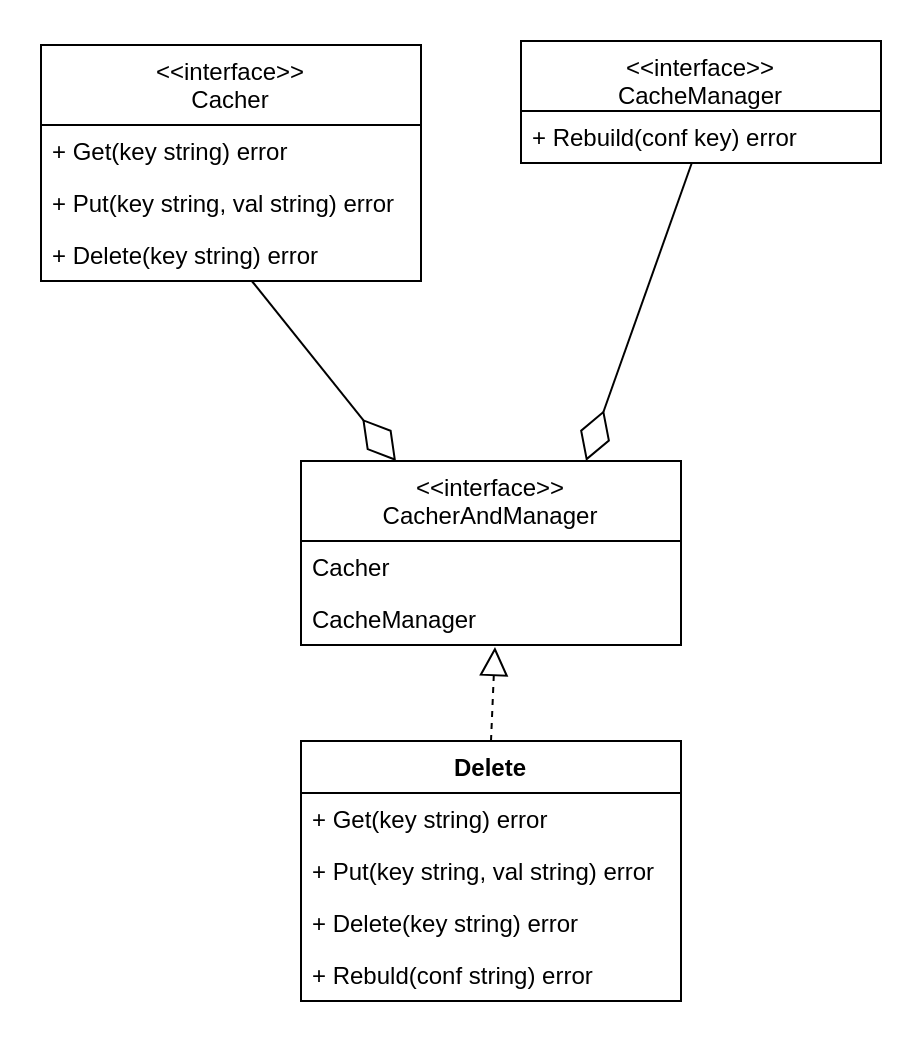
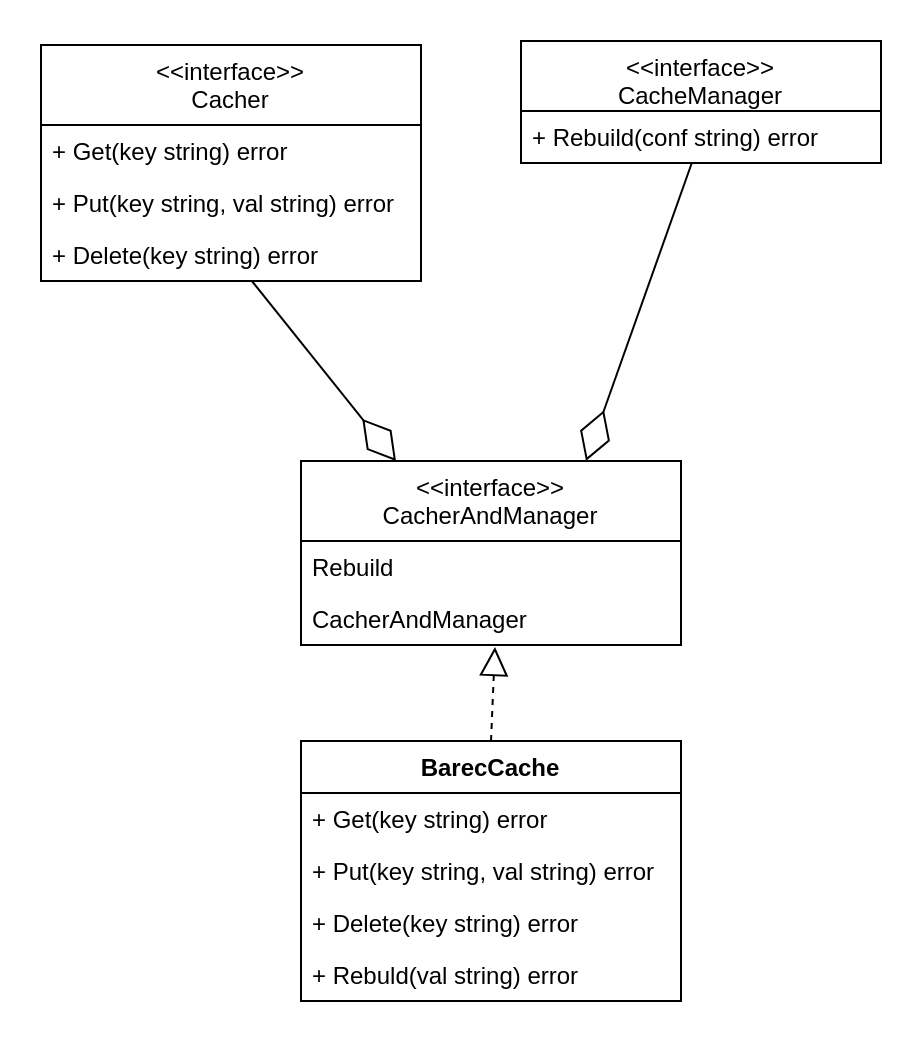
(684, 138) -> (701, 138)
(352, 568) -> (353, 568)
(393, 620) -> (420, 620)
(490, 768) -> (490, 768)
(478, 976) -> (468, 976)
